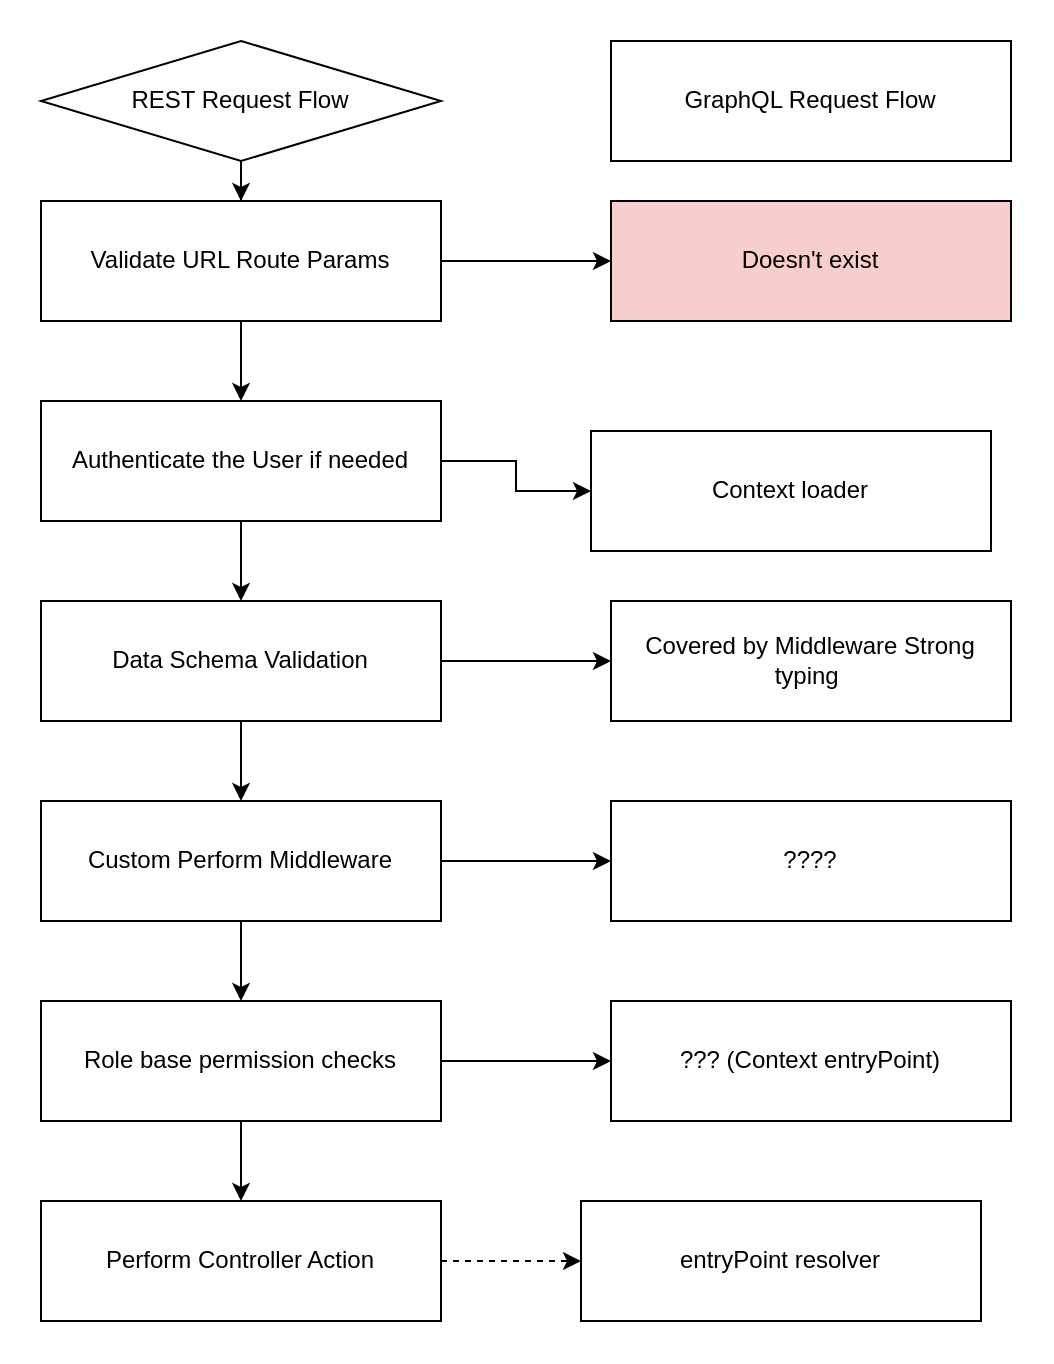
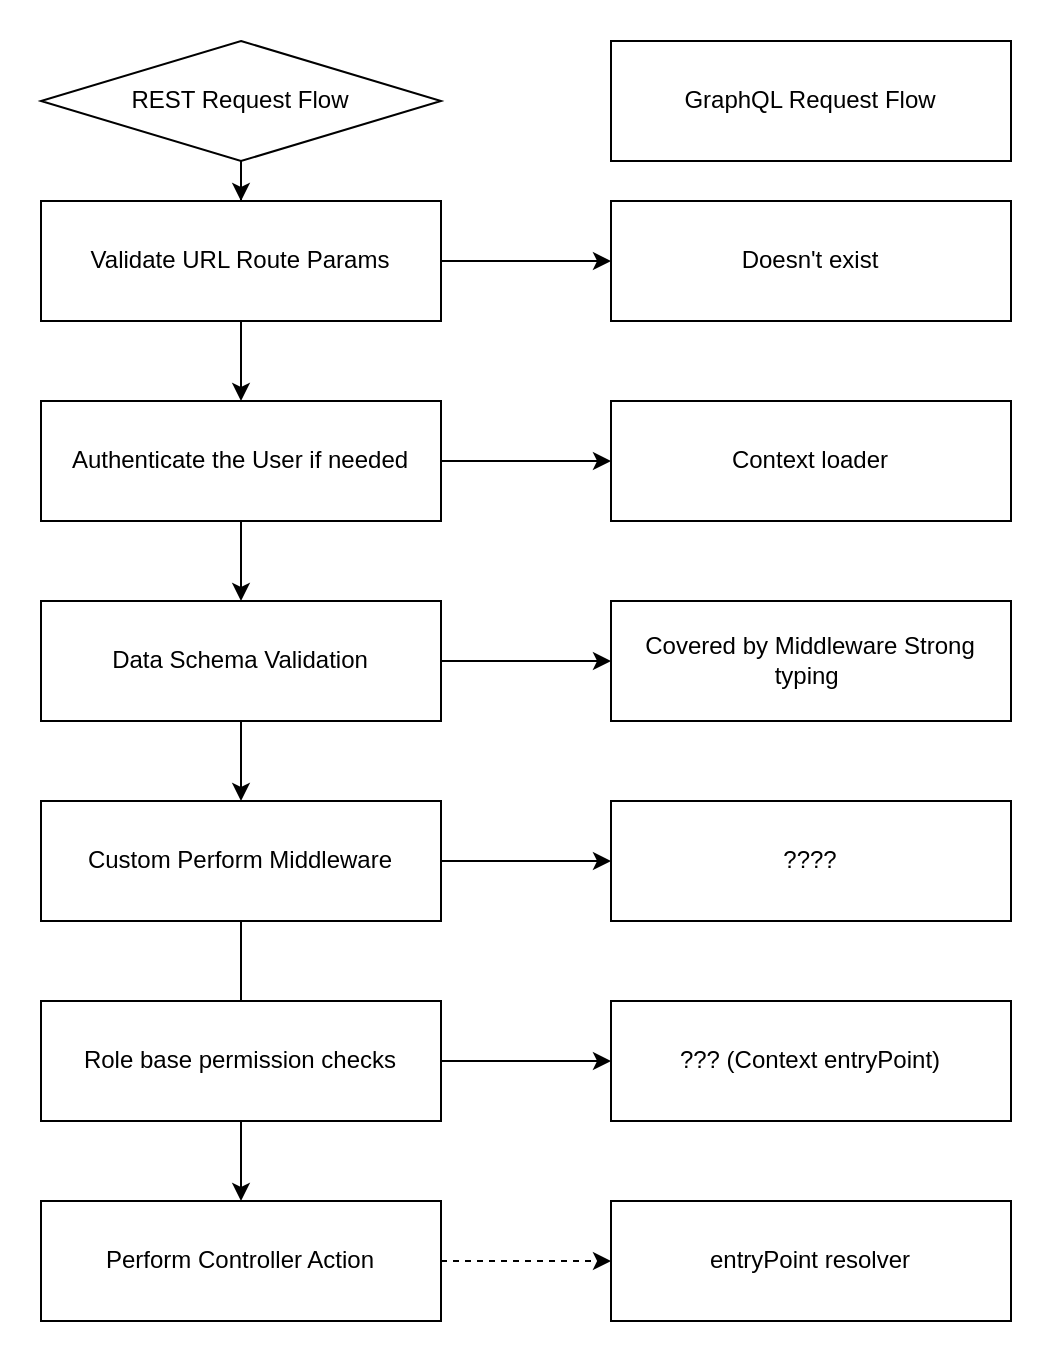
(811, 261) -> (811, 261)
(791, 491) -> (811, 461)
(241, 986) -> (241, 991)
(781, 1261) -> (811, 1261)
